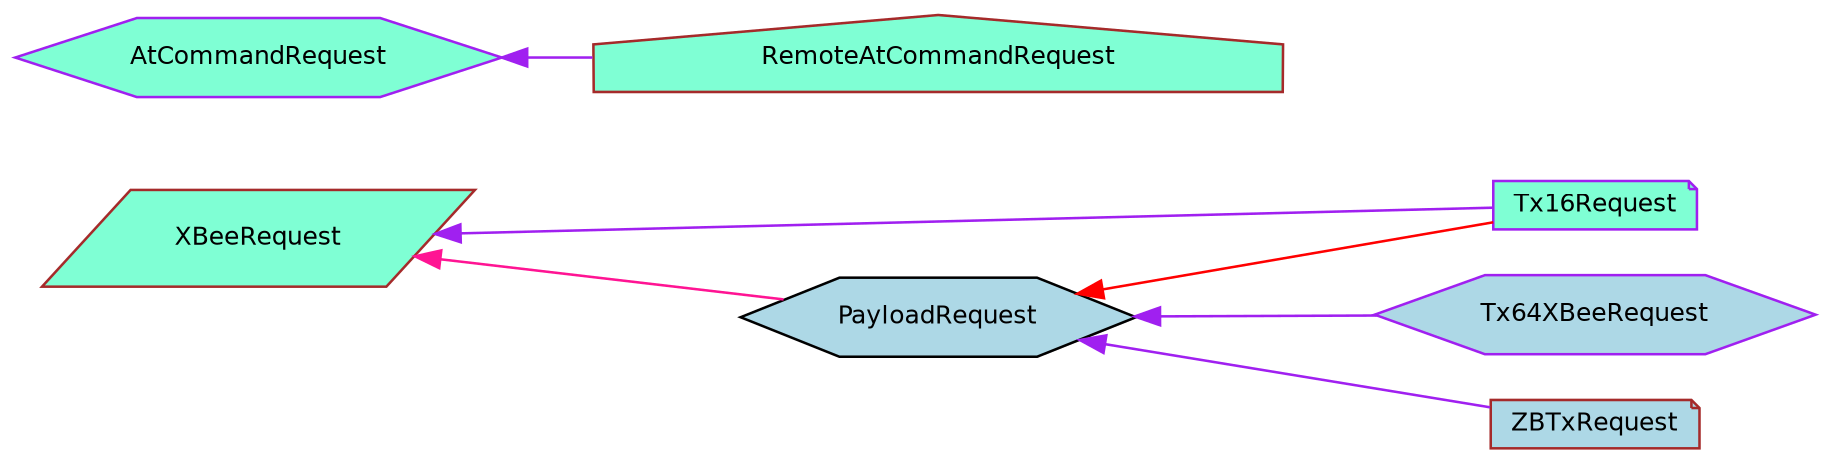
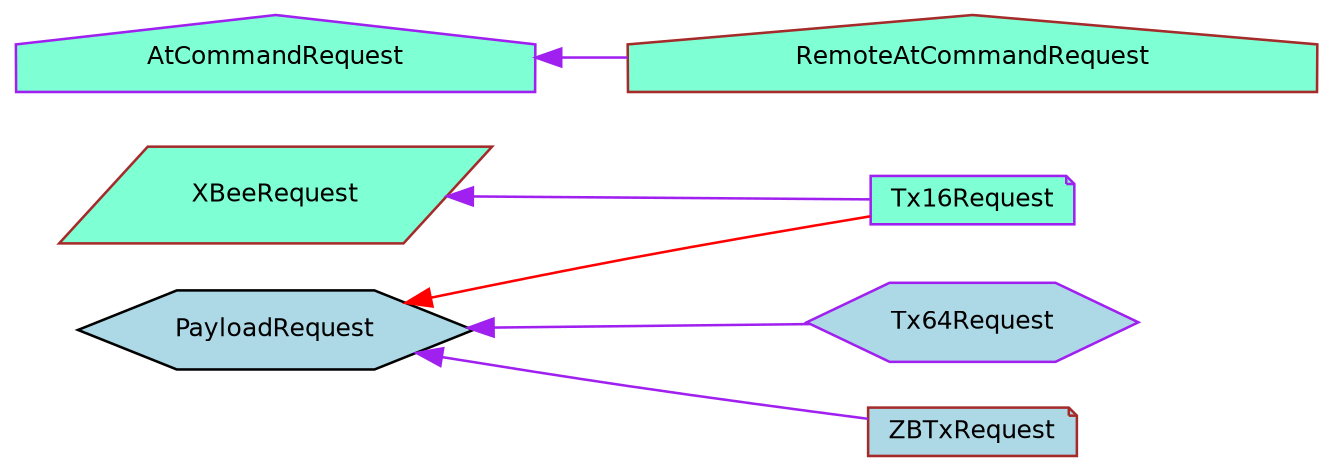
(258, 58) -> (276, 58)
(612, 279) -> none
(1595, 315) -> (973, 322)
